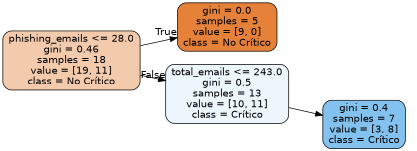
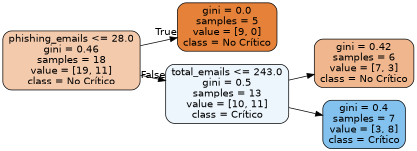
none -> (364, 63)
